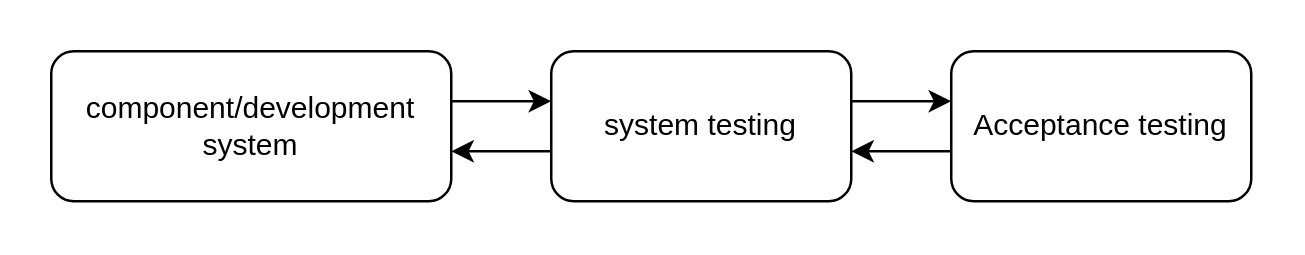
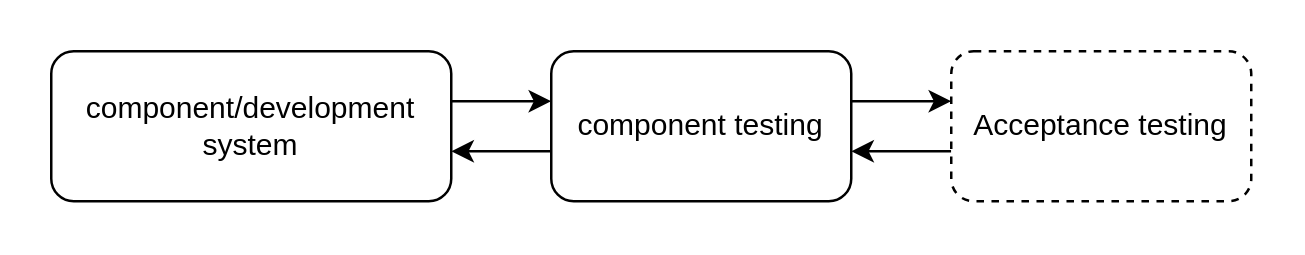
(701, 126) -> (701, 126)
(1101, 126) -> (1101, 126)
